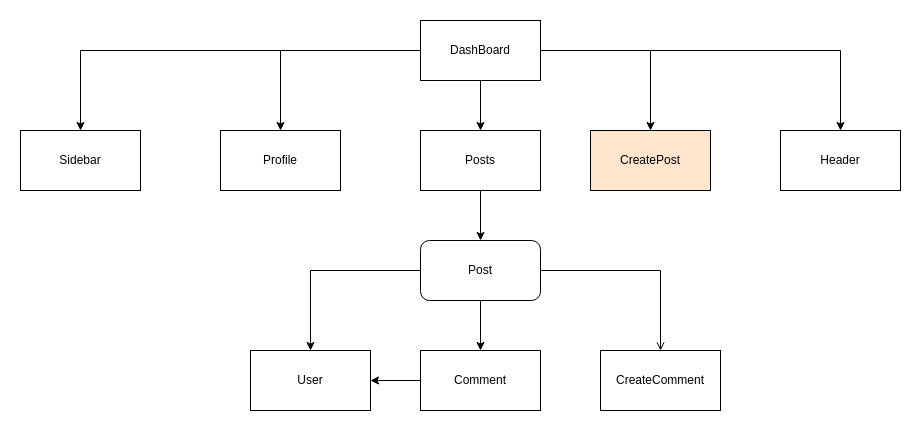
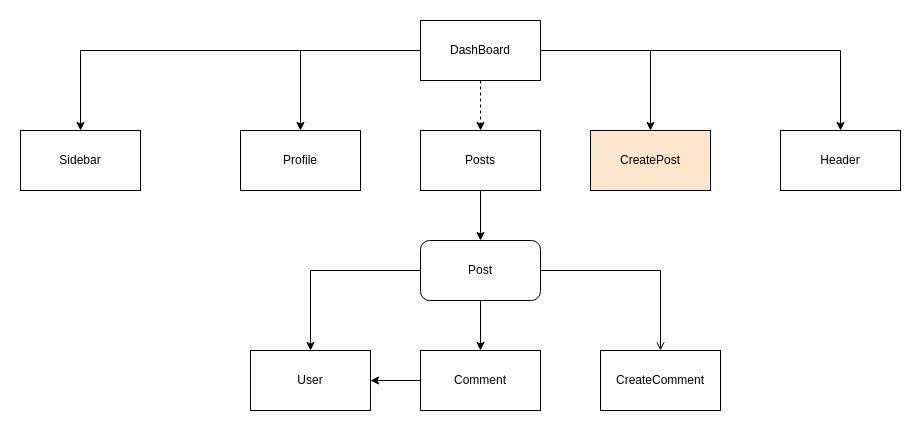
(481, 103) -> (481, 103)
(281, 161) -> (301, 161)
